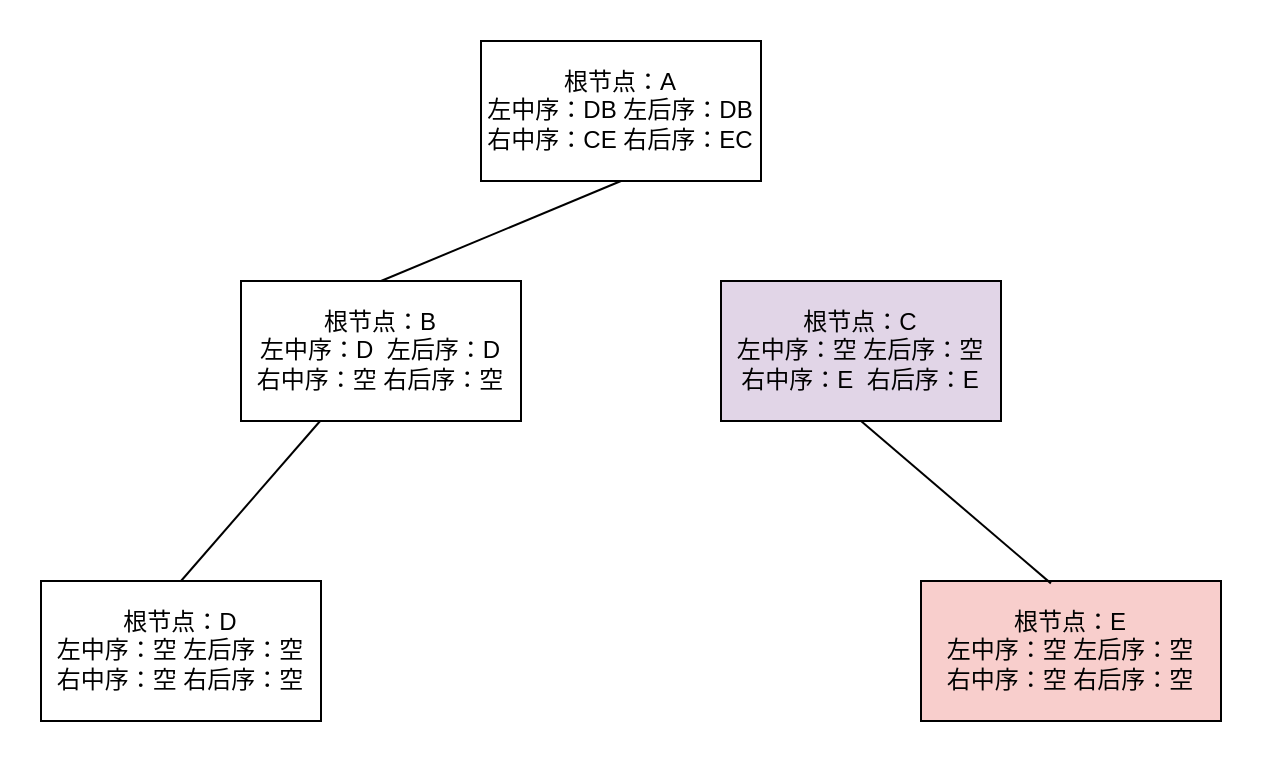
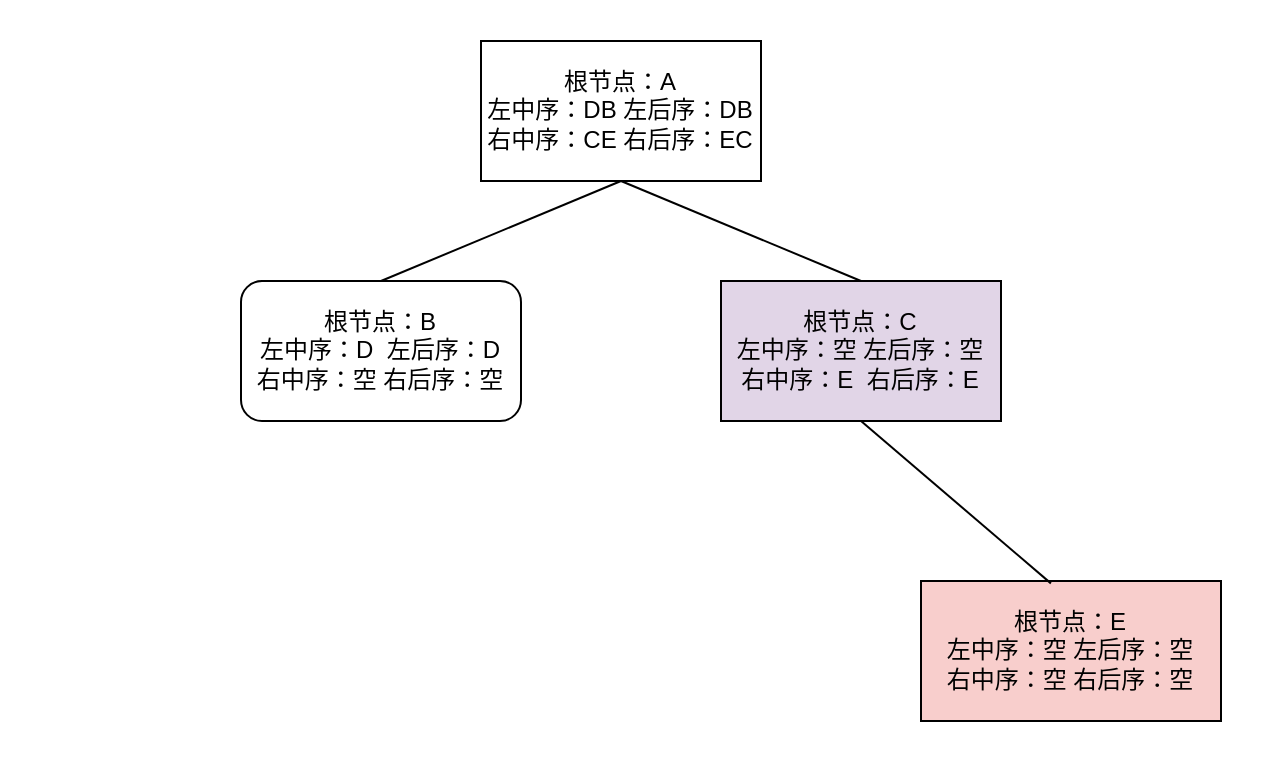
none -> (742, 231)
(381, 351) -> (381, 351)
(251, 501) -> none
(181, 651) -> none
